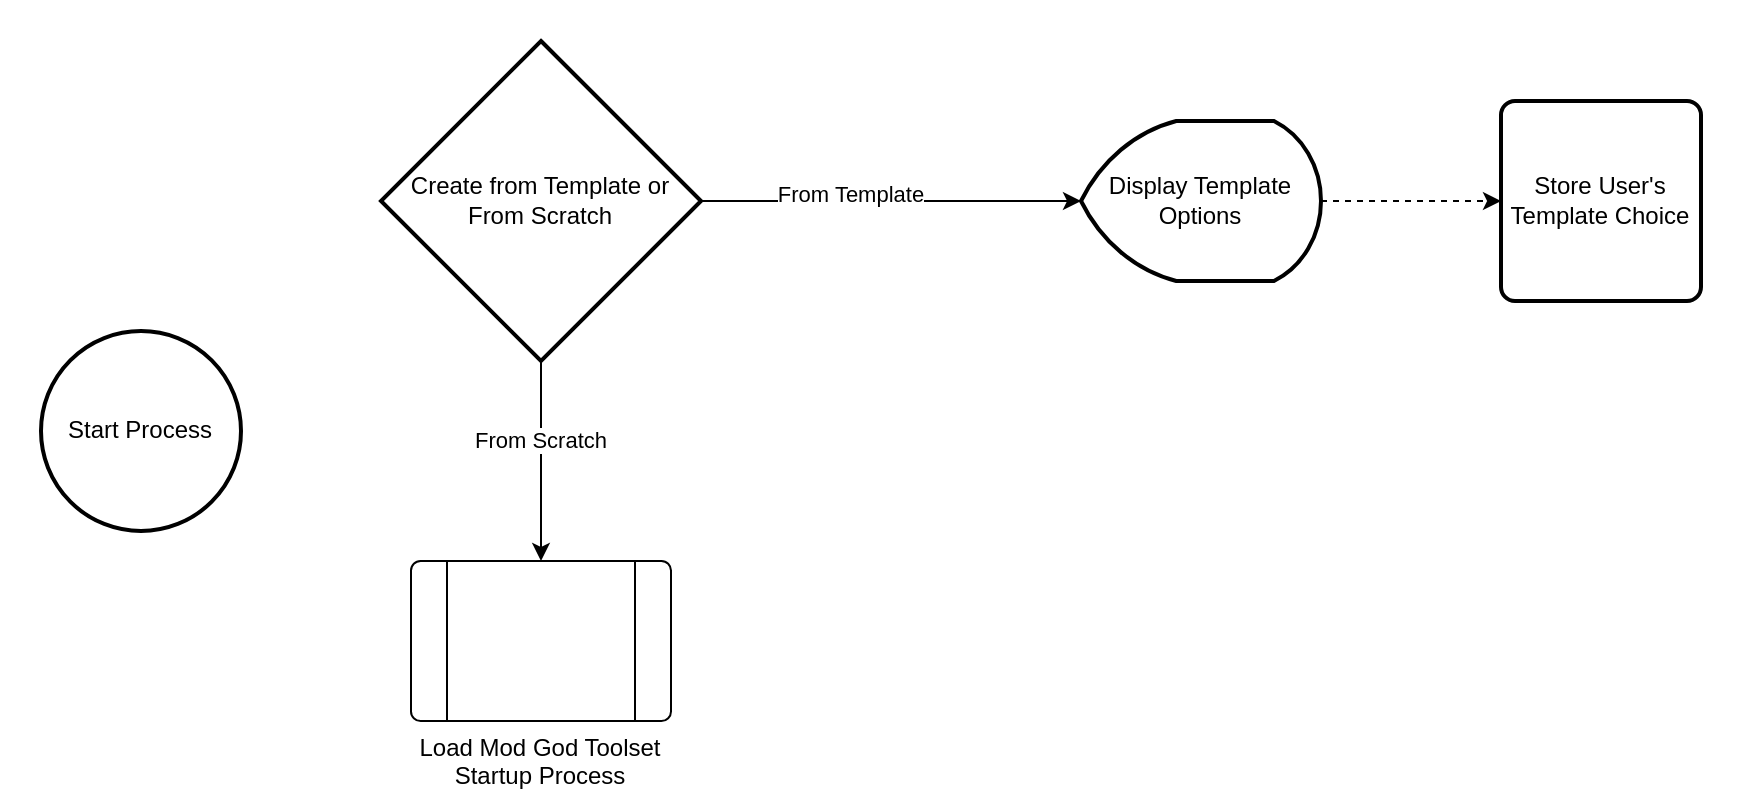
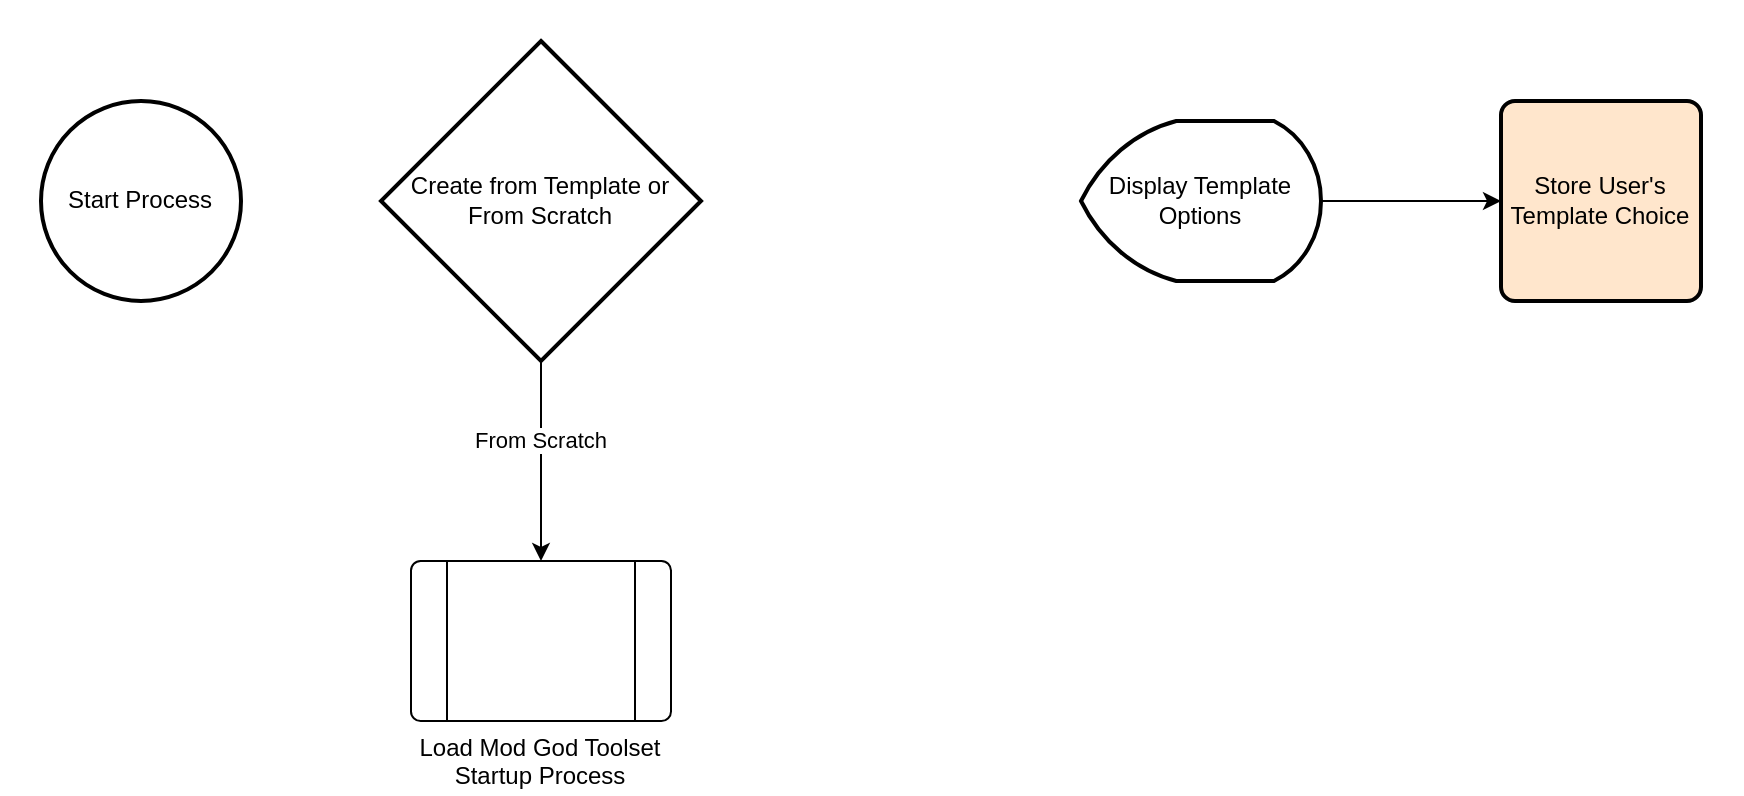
(953, 201) -> none
(1406, 201) -> (1406, 201)
(1601, 201) -> (1601, 201)
(141, 431) -> (141, 201)
